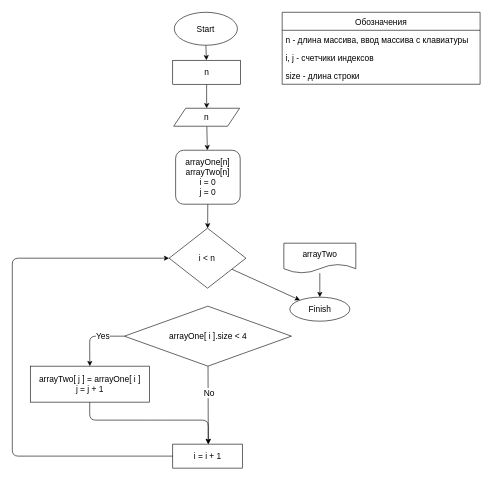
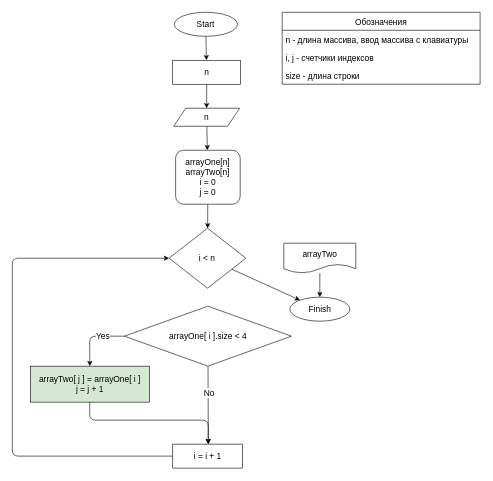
(206, 29) -> (206, 24)
(90, 384) -> (90, 384)
